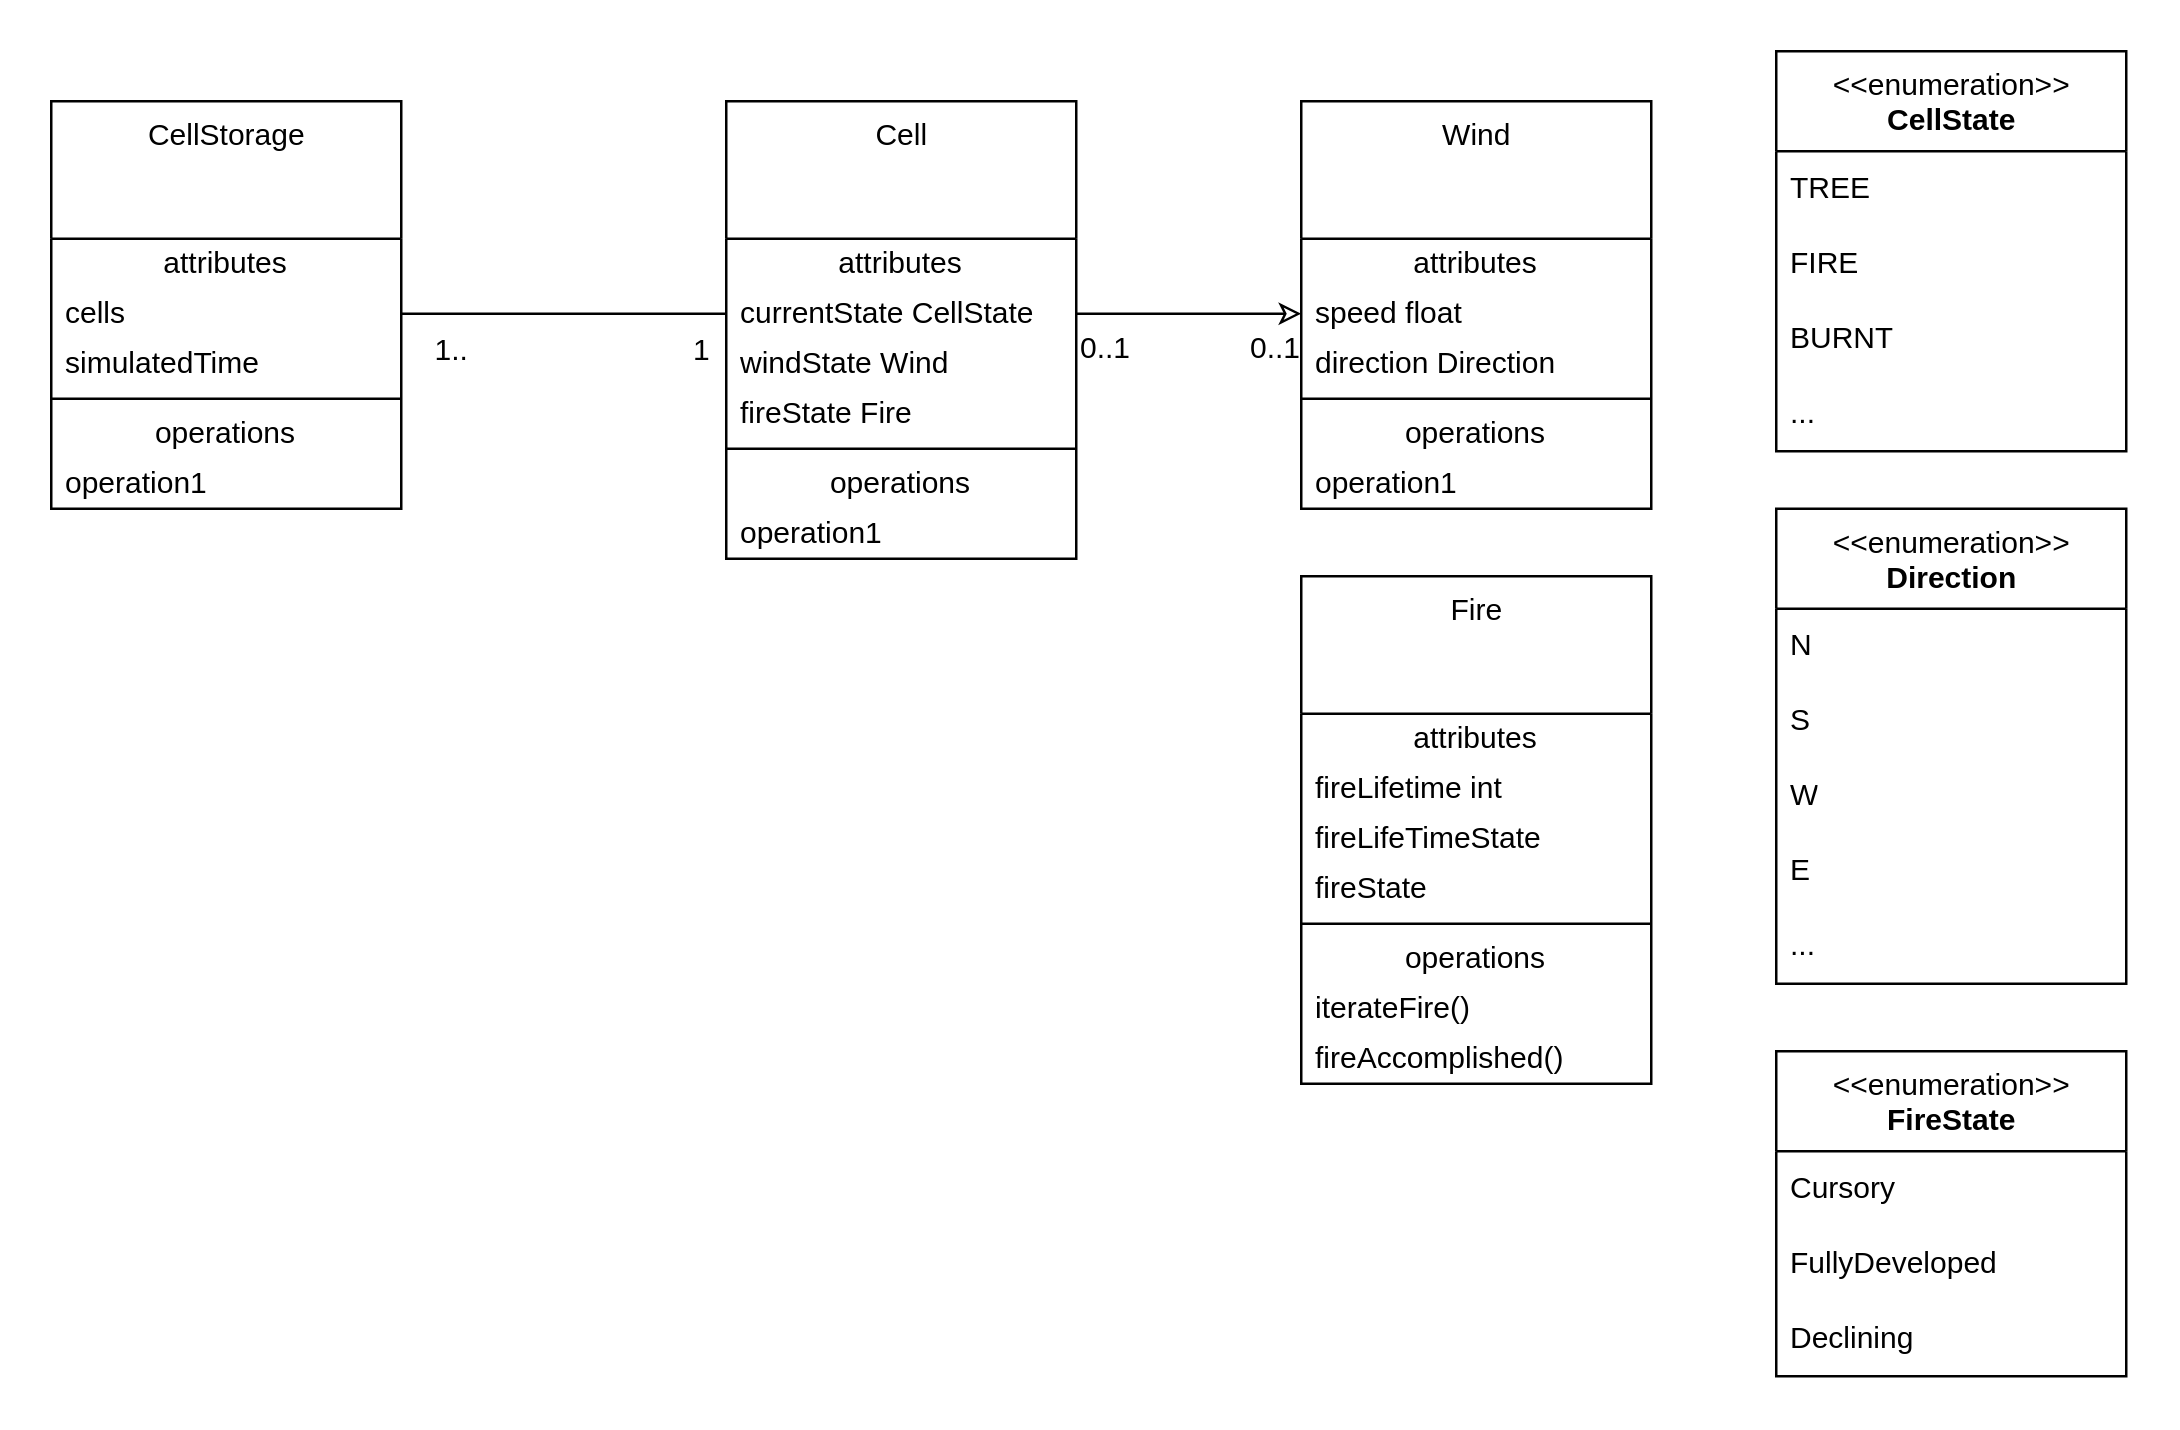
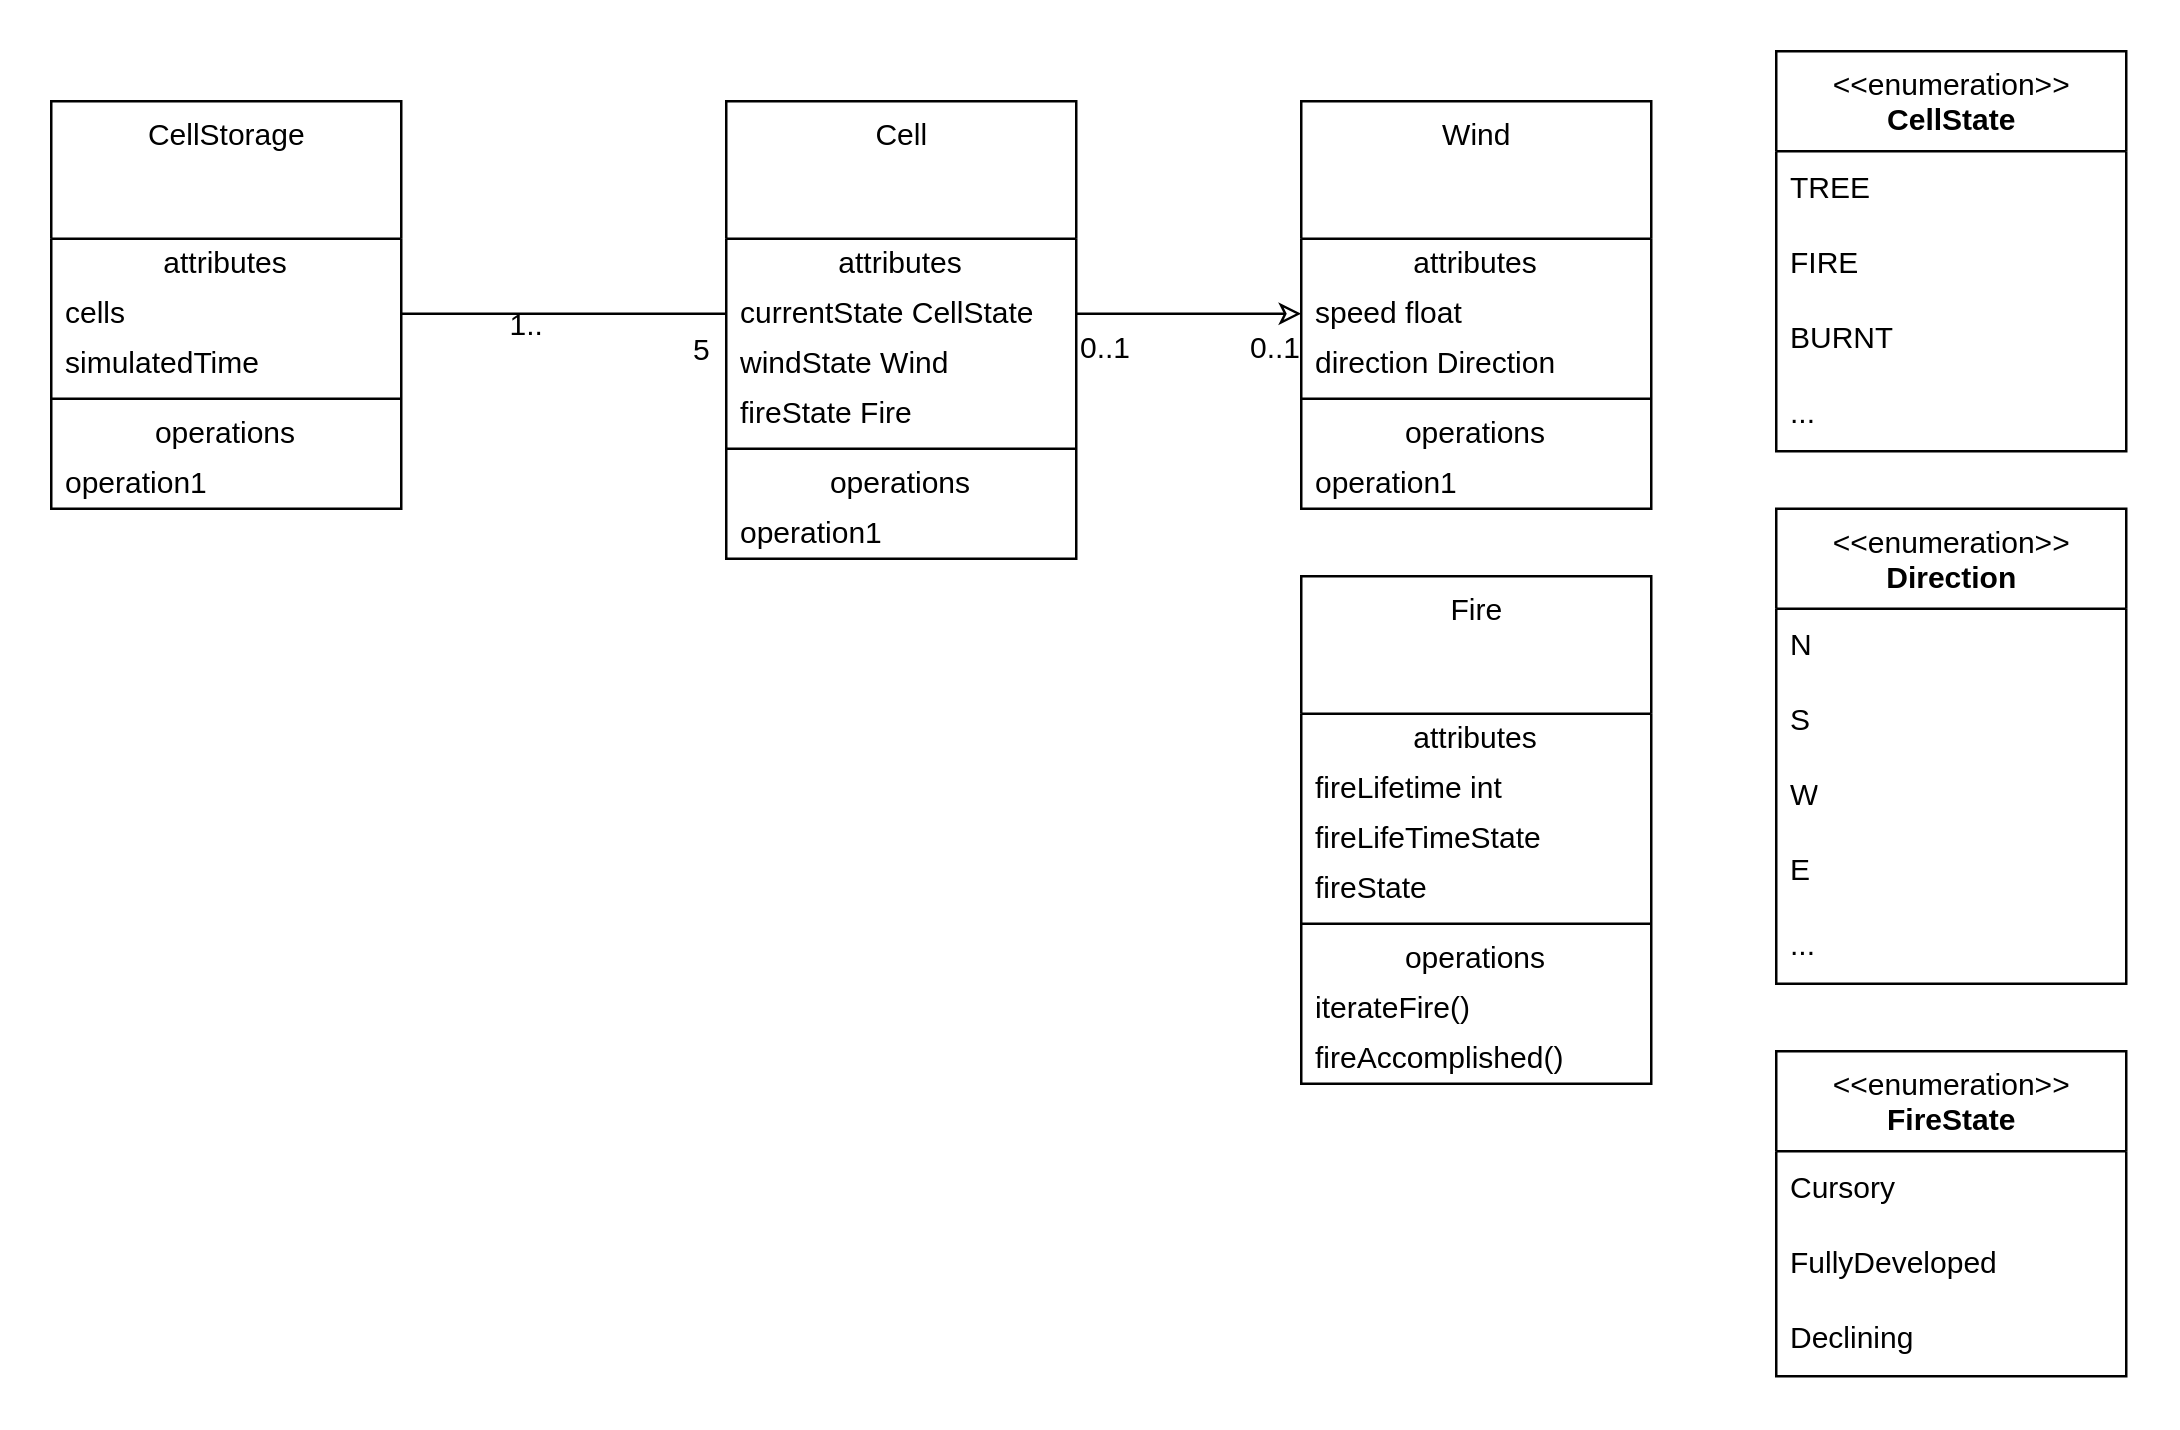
(451, 351) -> (526, 326)
(703, 351) -> (703, 351)
